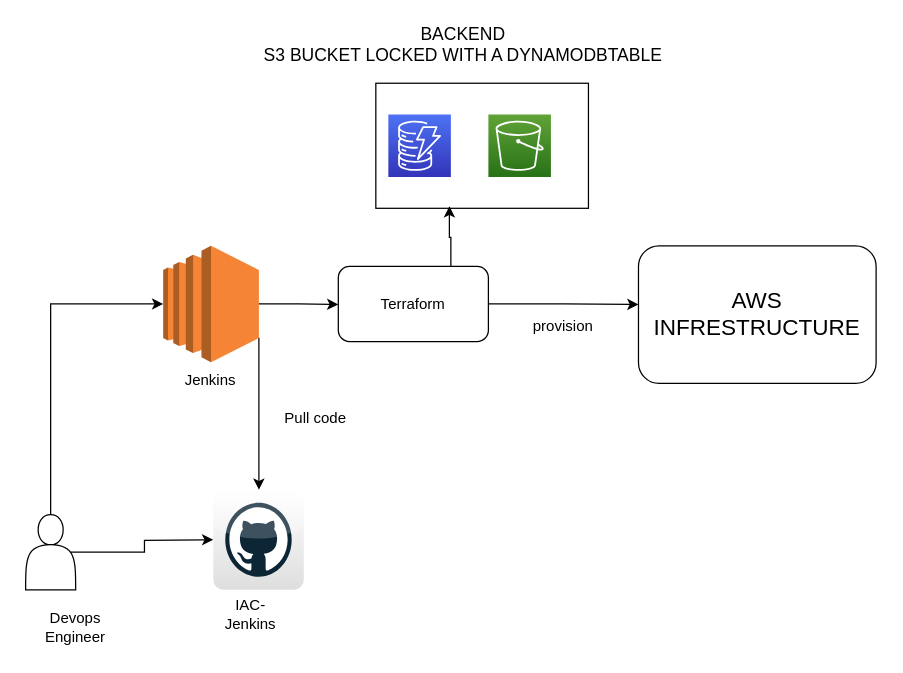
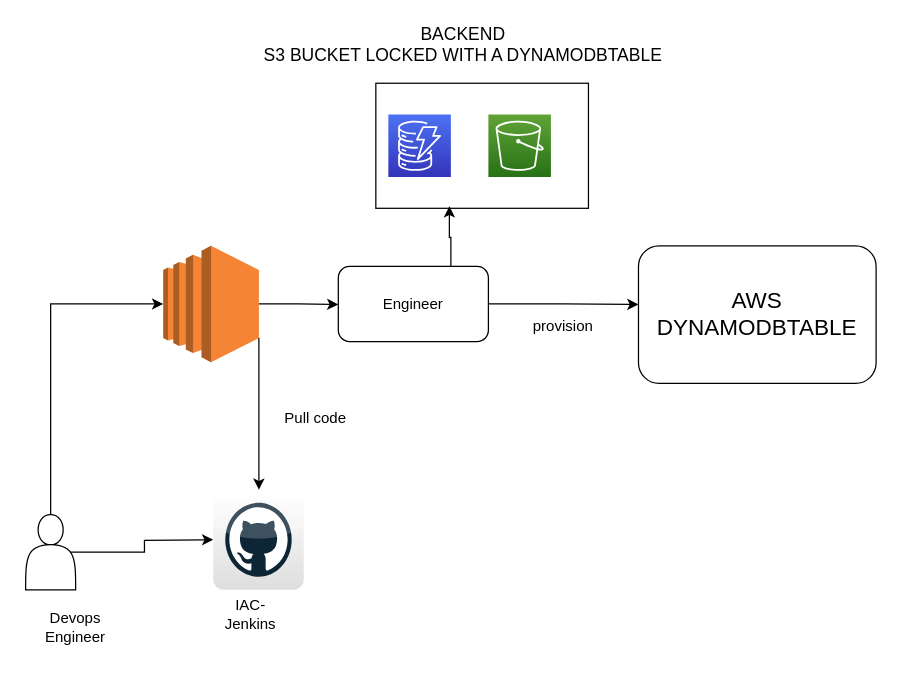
(413, 304) -> (413, 304)
(757, 314) -> (757, 314)
(211, 381) -> none
